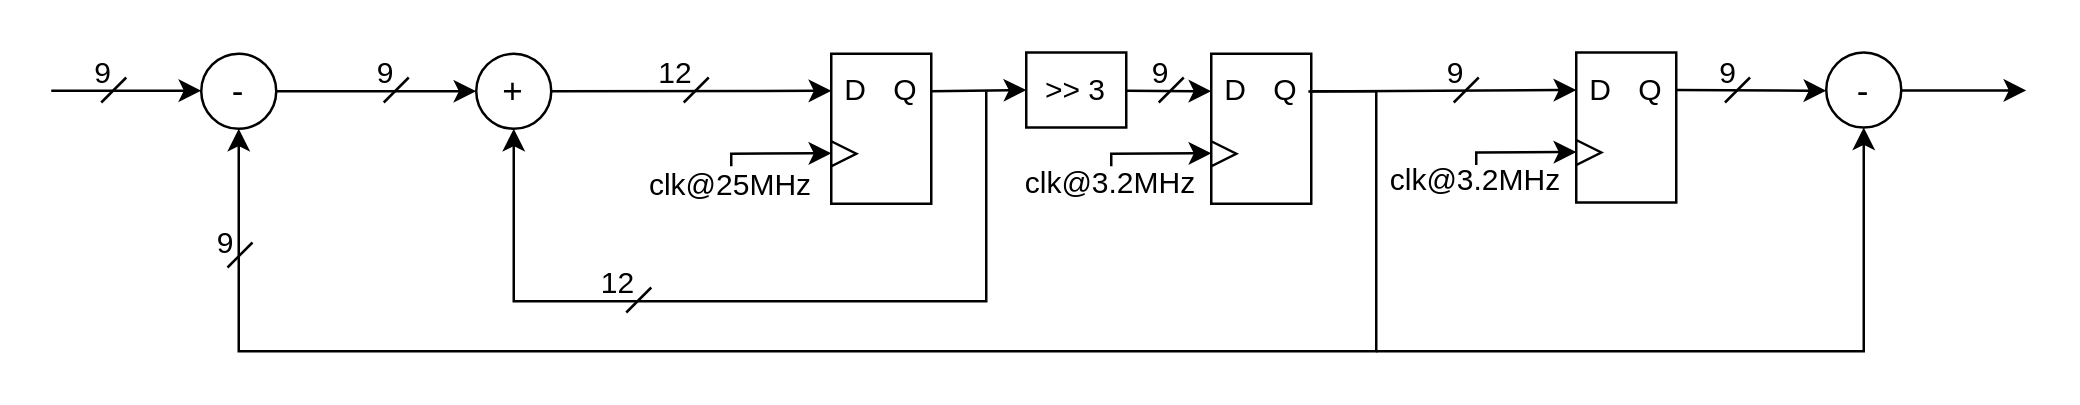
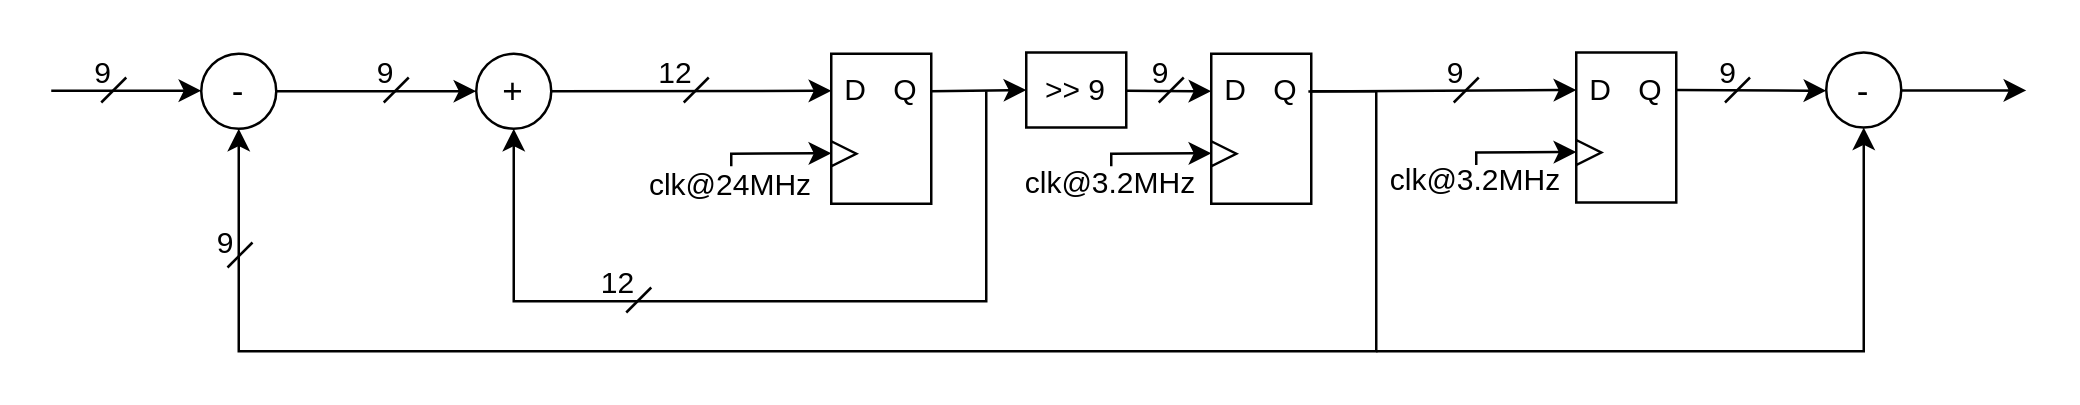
(1076, 91) -> (1076, 91)
(731, 186) -> (731, 186)
